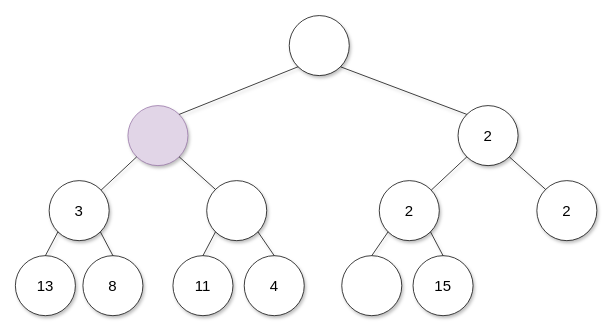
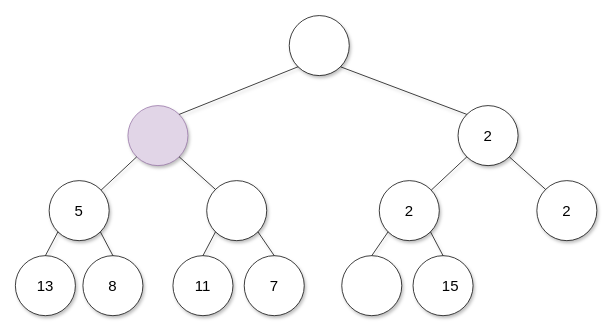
(79, 210) -> (79, 210)
(274, 285) -> (274, 285)
(443, 285) -> (450, 285)
